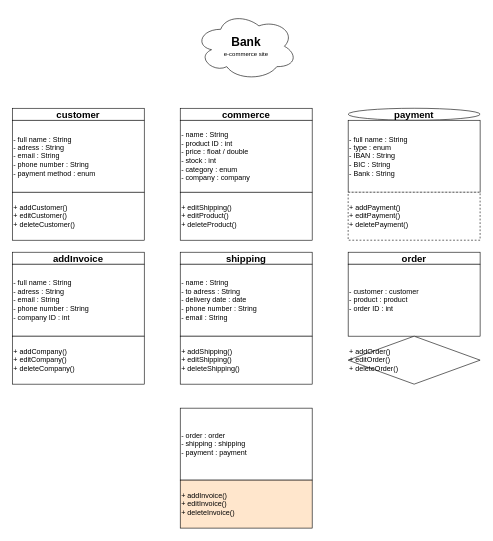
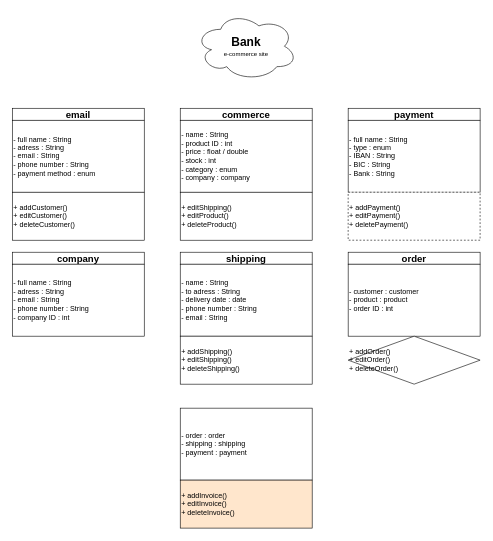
(78, 114) -> (78, 114)
(414, 114) -> (414, 114)
(78, 258) -> (78, 258)
(78, 360) -> none
